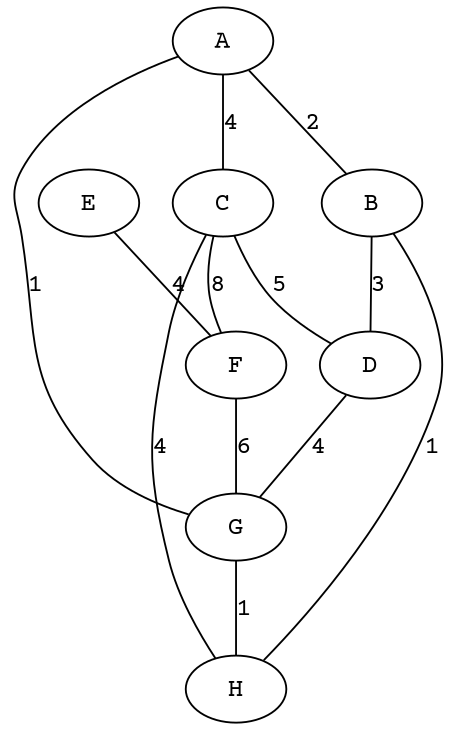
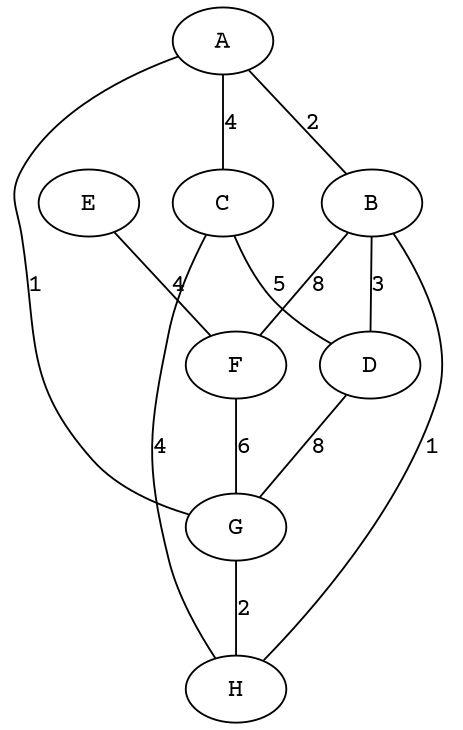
(208, 285) -> (304, 284)
(319, 446) -> (319, 446)
(244, 608) -> (244, 608)
